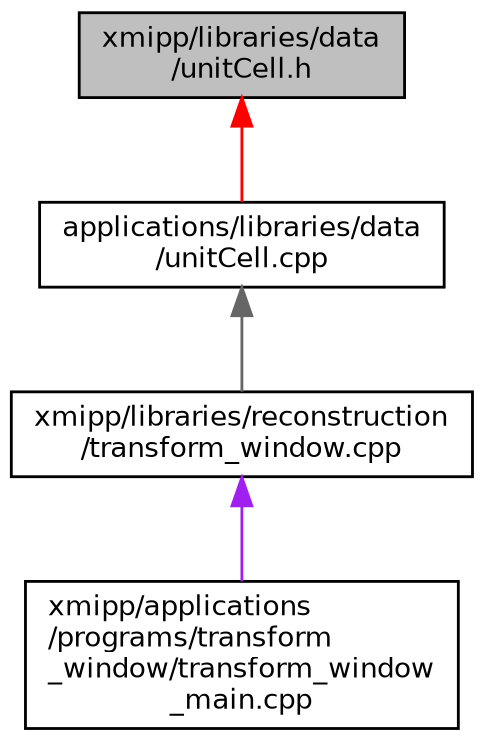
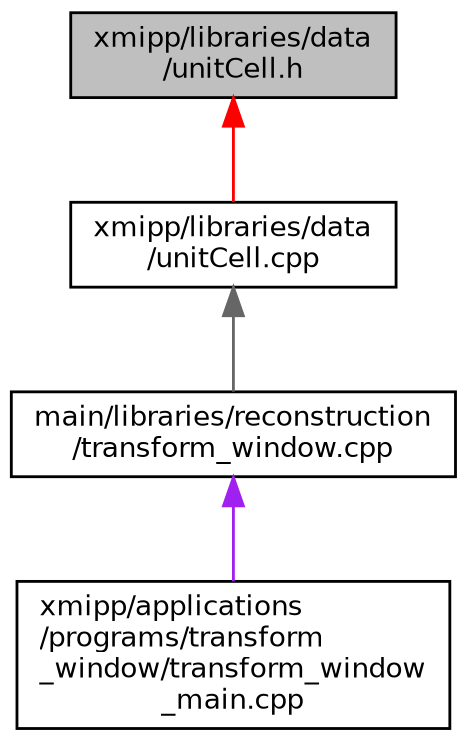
(242, 245) -> (233, 245)
(242, 434) -> (233, 434)
